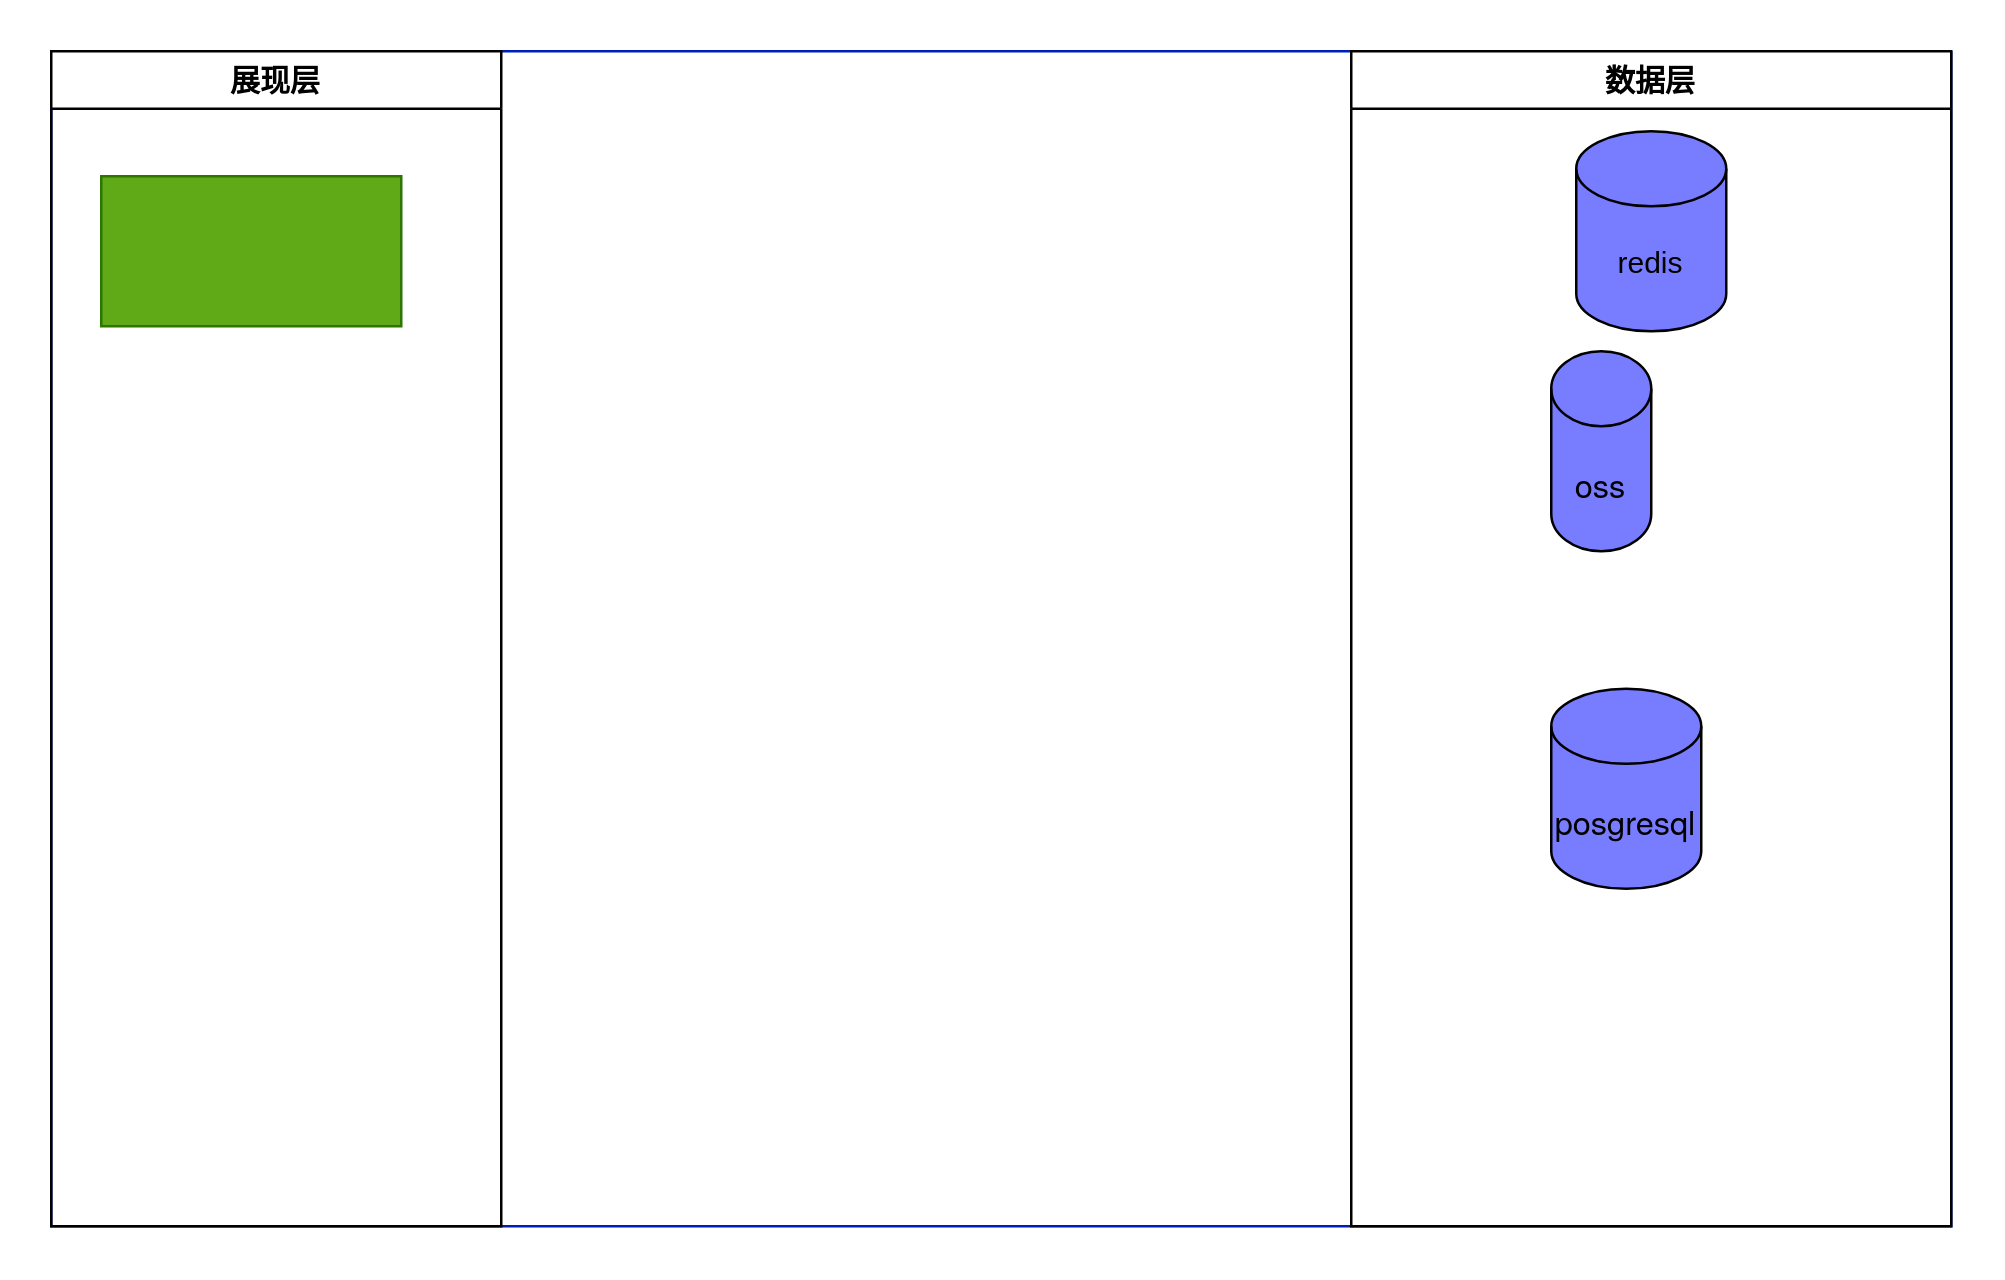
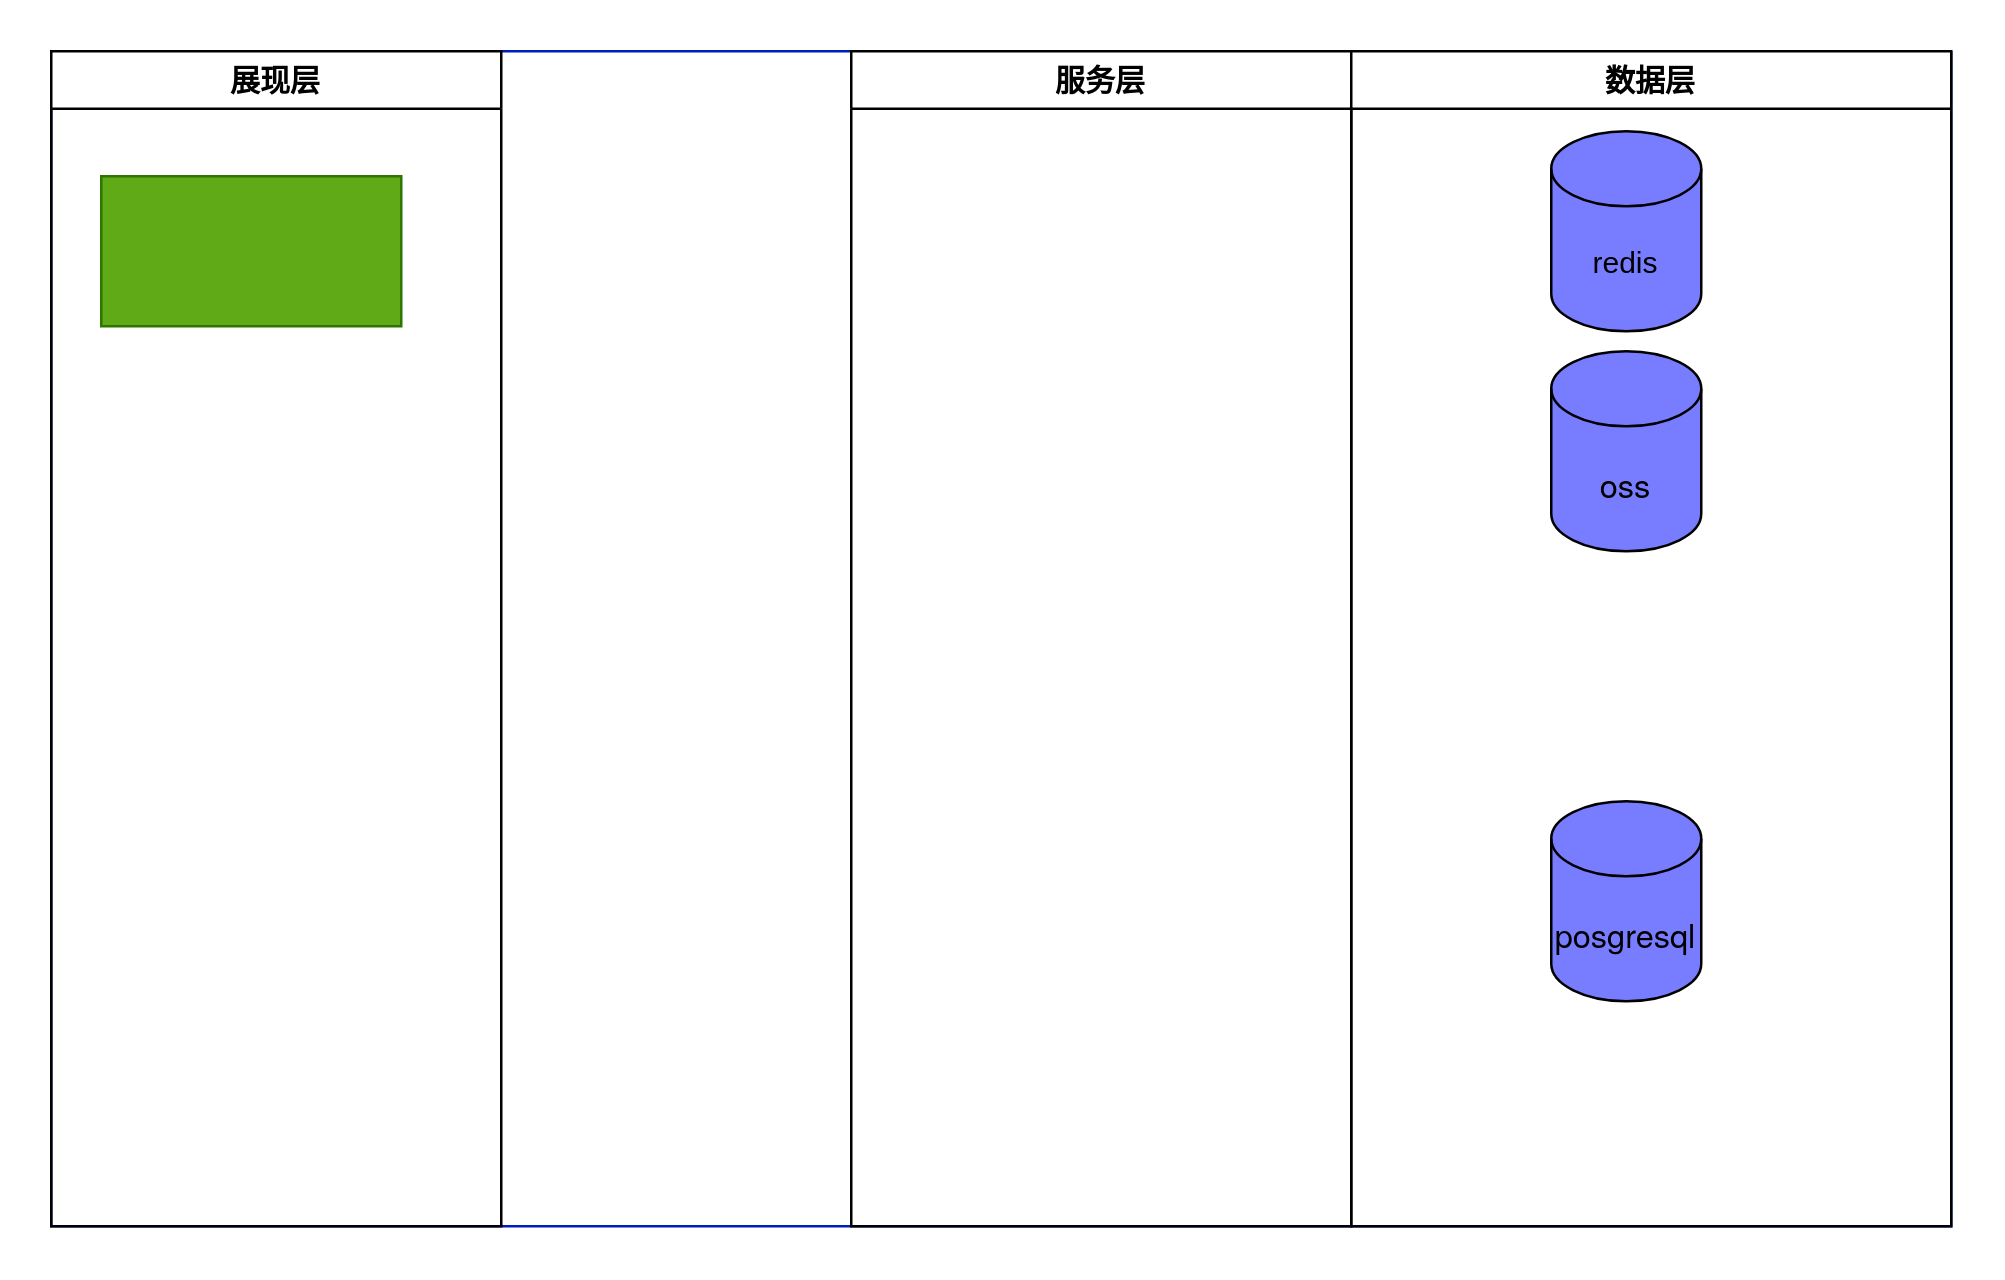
(1651, 231) -> (1626, 231)
(1601, 451) -> (1626, 451)
none -> (1101, 639)
(1626, 789) -> (1626, 901)
